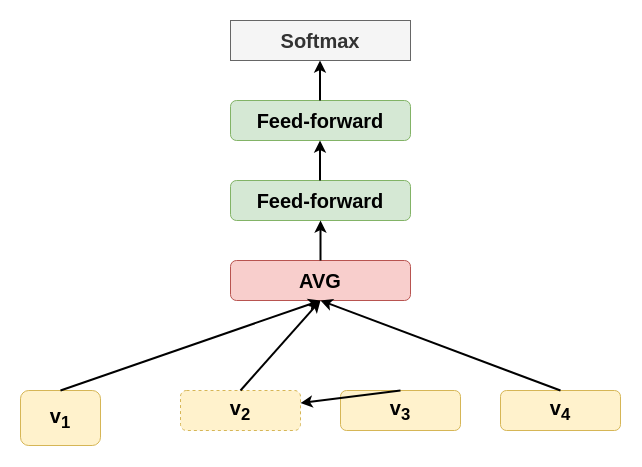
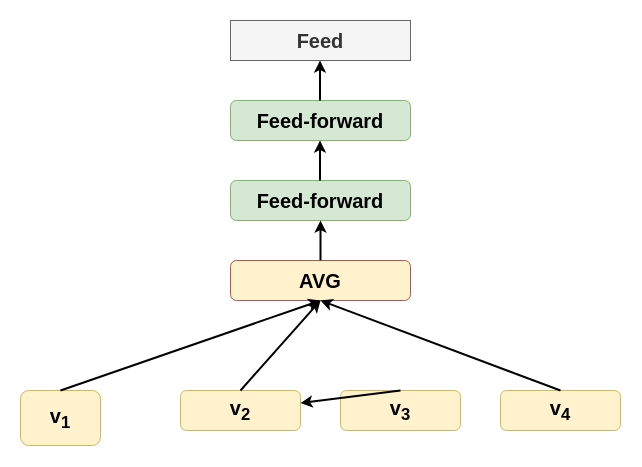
(321, 41) -> (321, 41)
(321, 281) -> (321, 281)
(241, 411) -> (241, 411)
